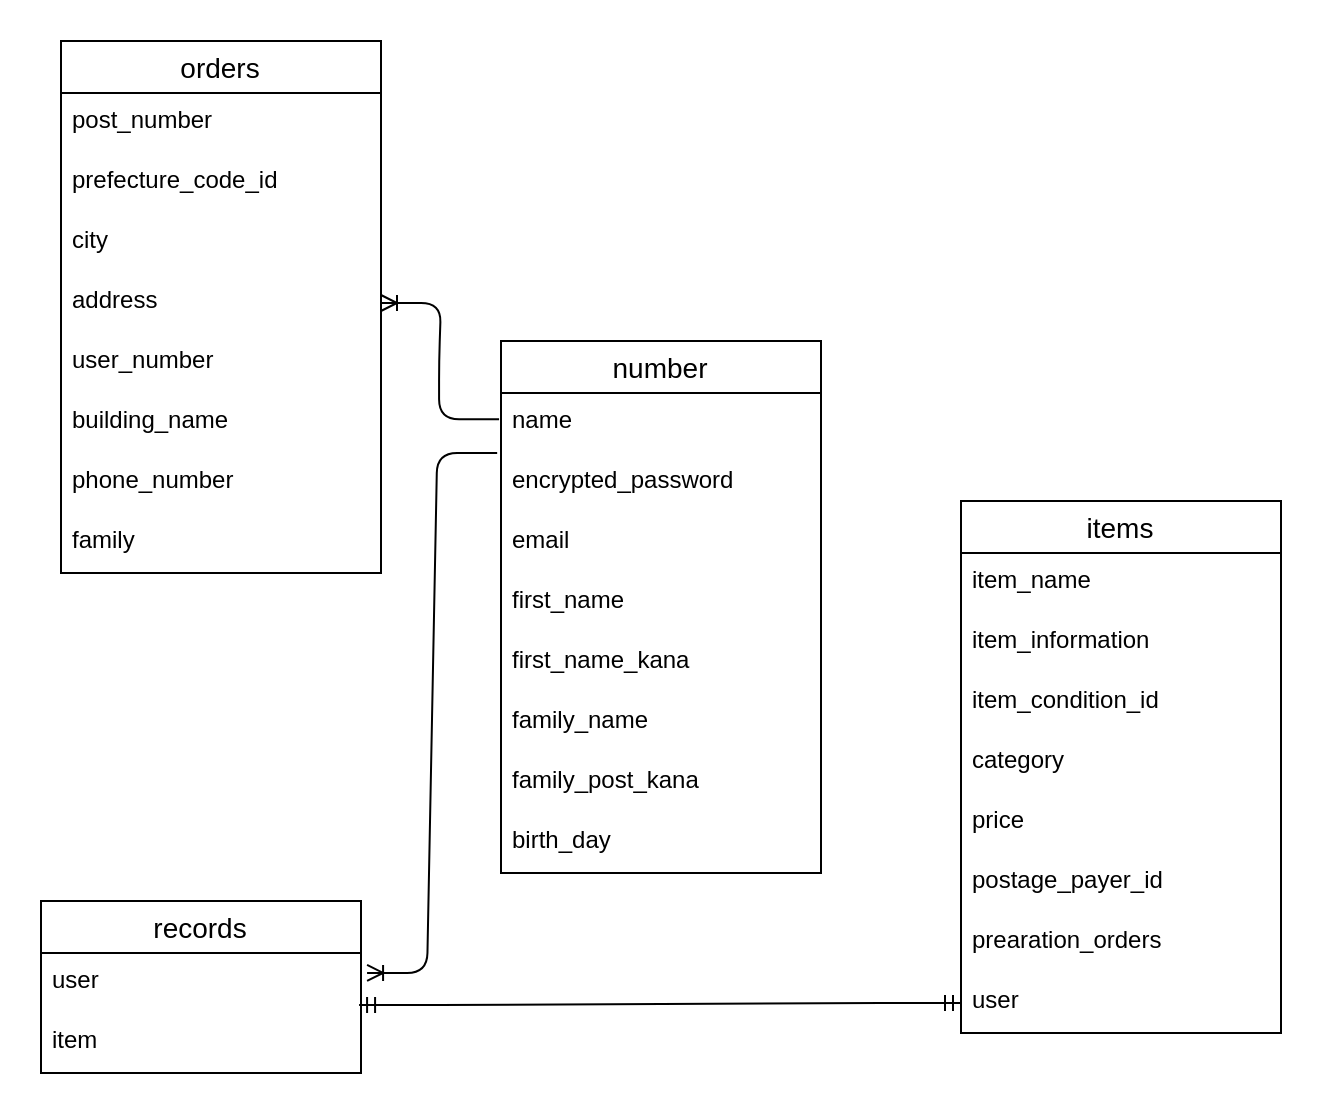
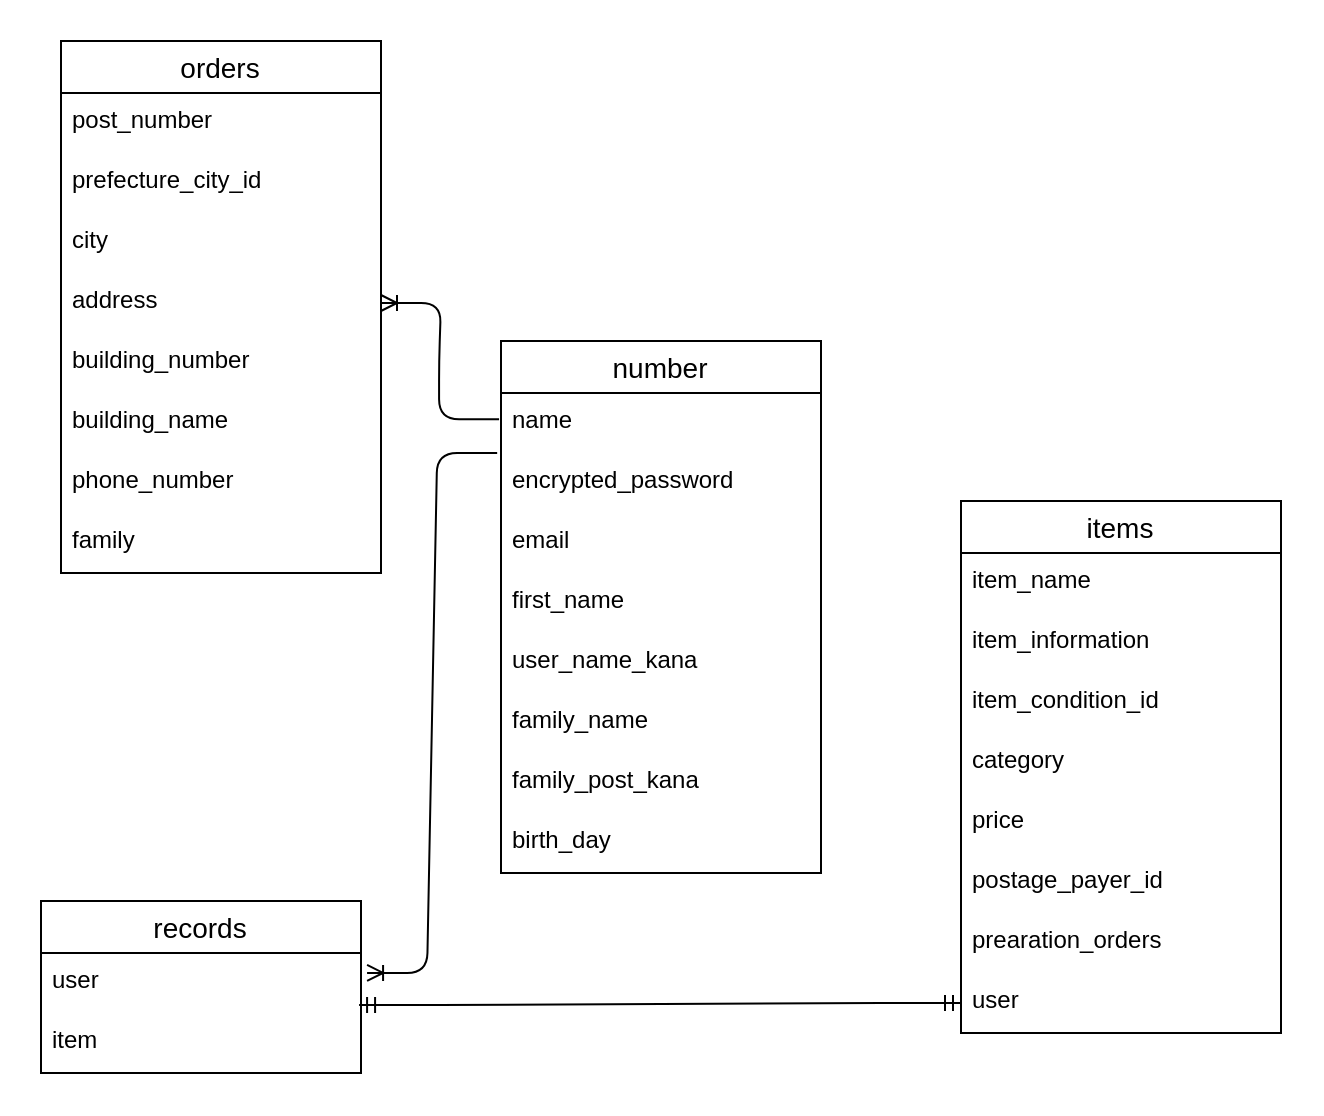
(190, 180) -> (187, 180)
(146, 360) -> (163, 360)
(610, 660) -> (606, 660)
